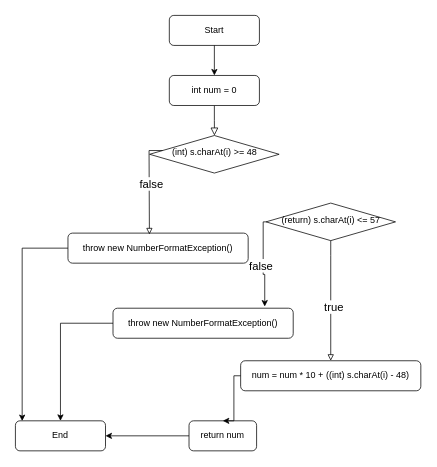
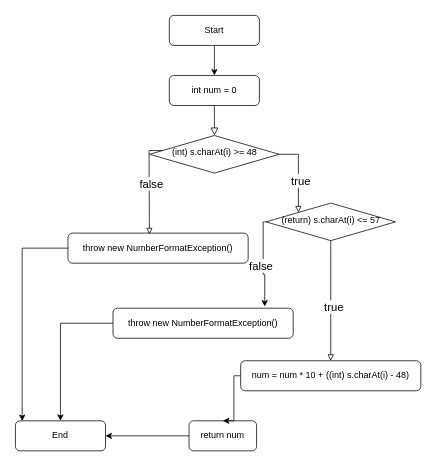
none -> (298, 170)
